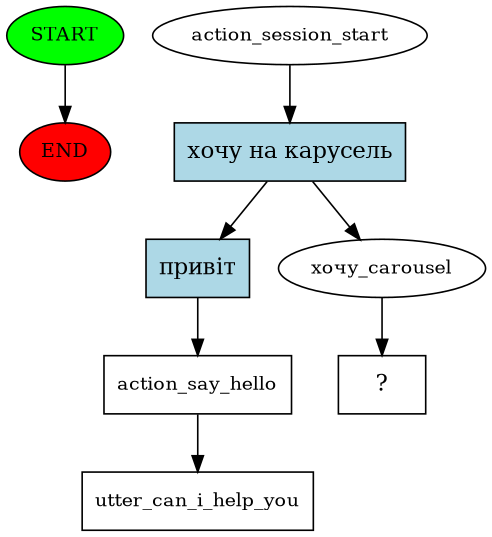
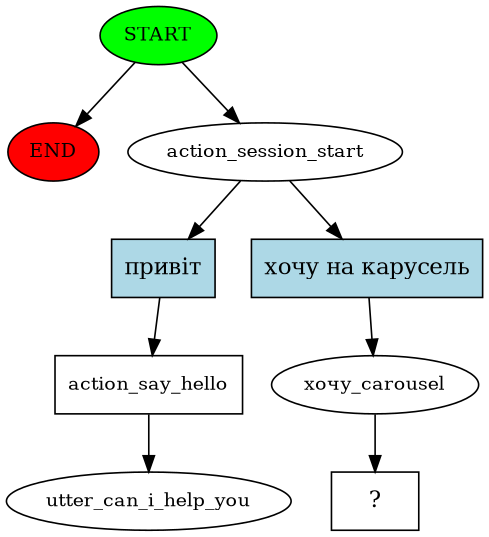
none -> (205, 87)
(249, 204) -> (220, 204)
(198, 501) -> (149, 501)
